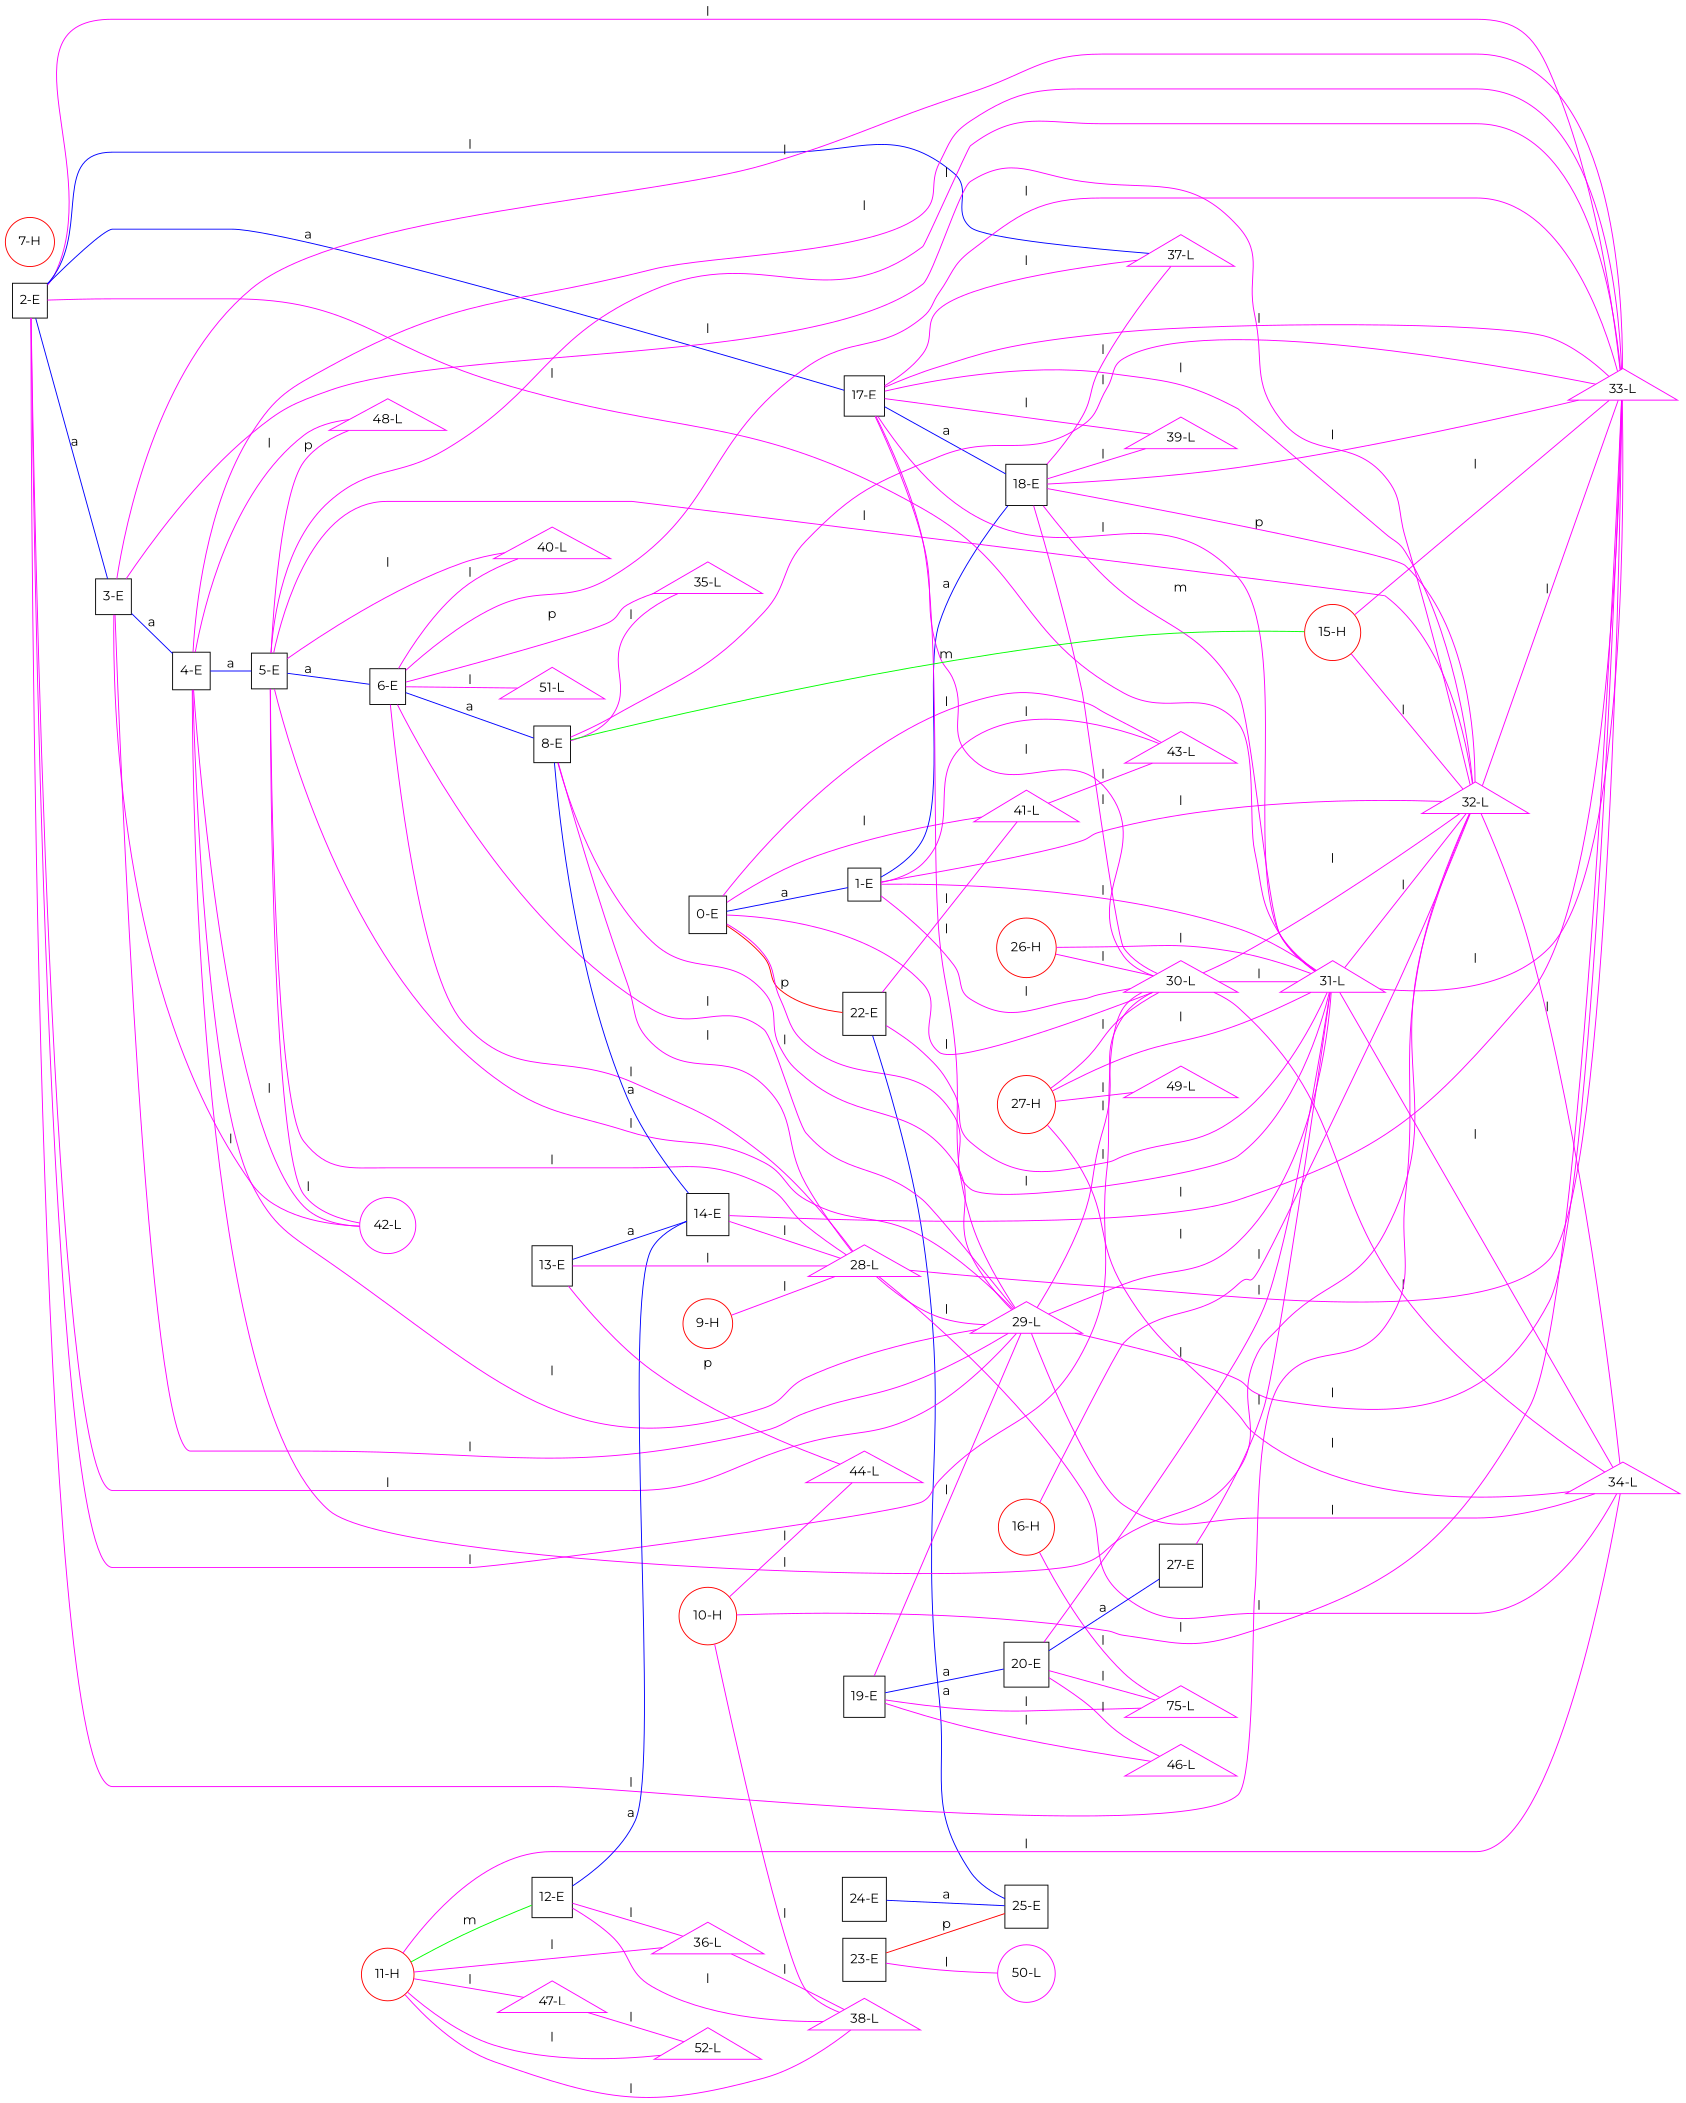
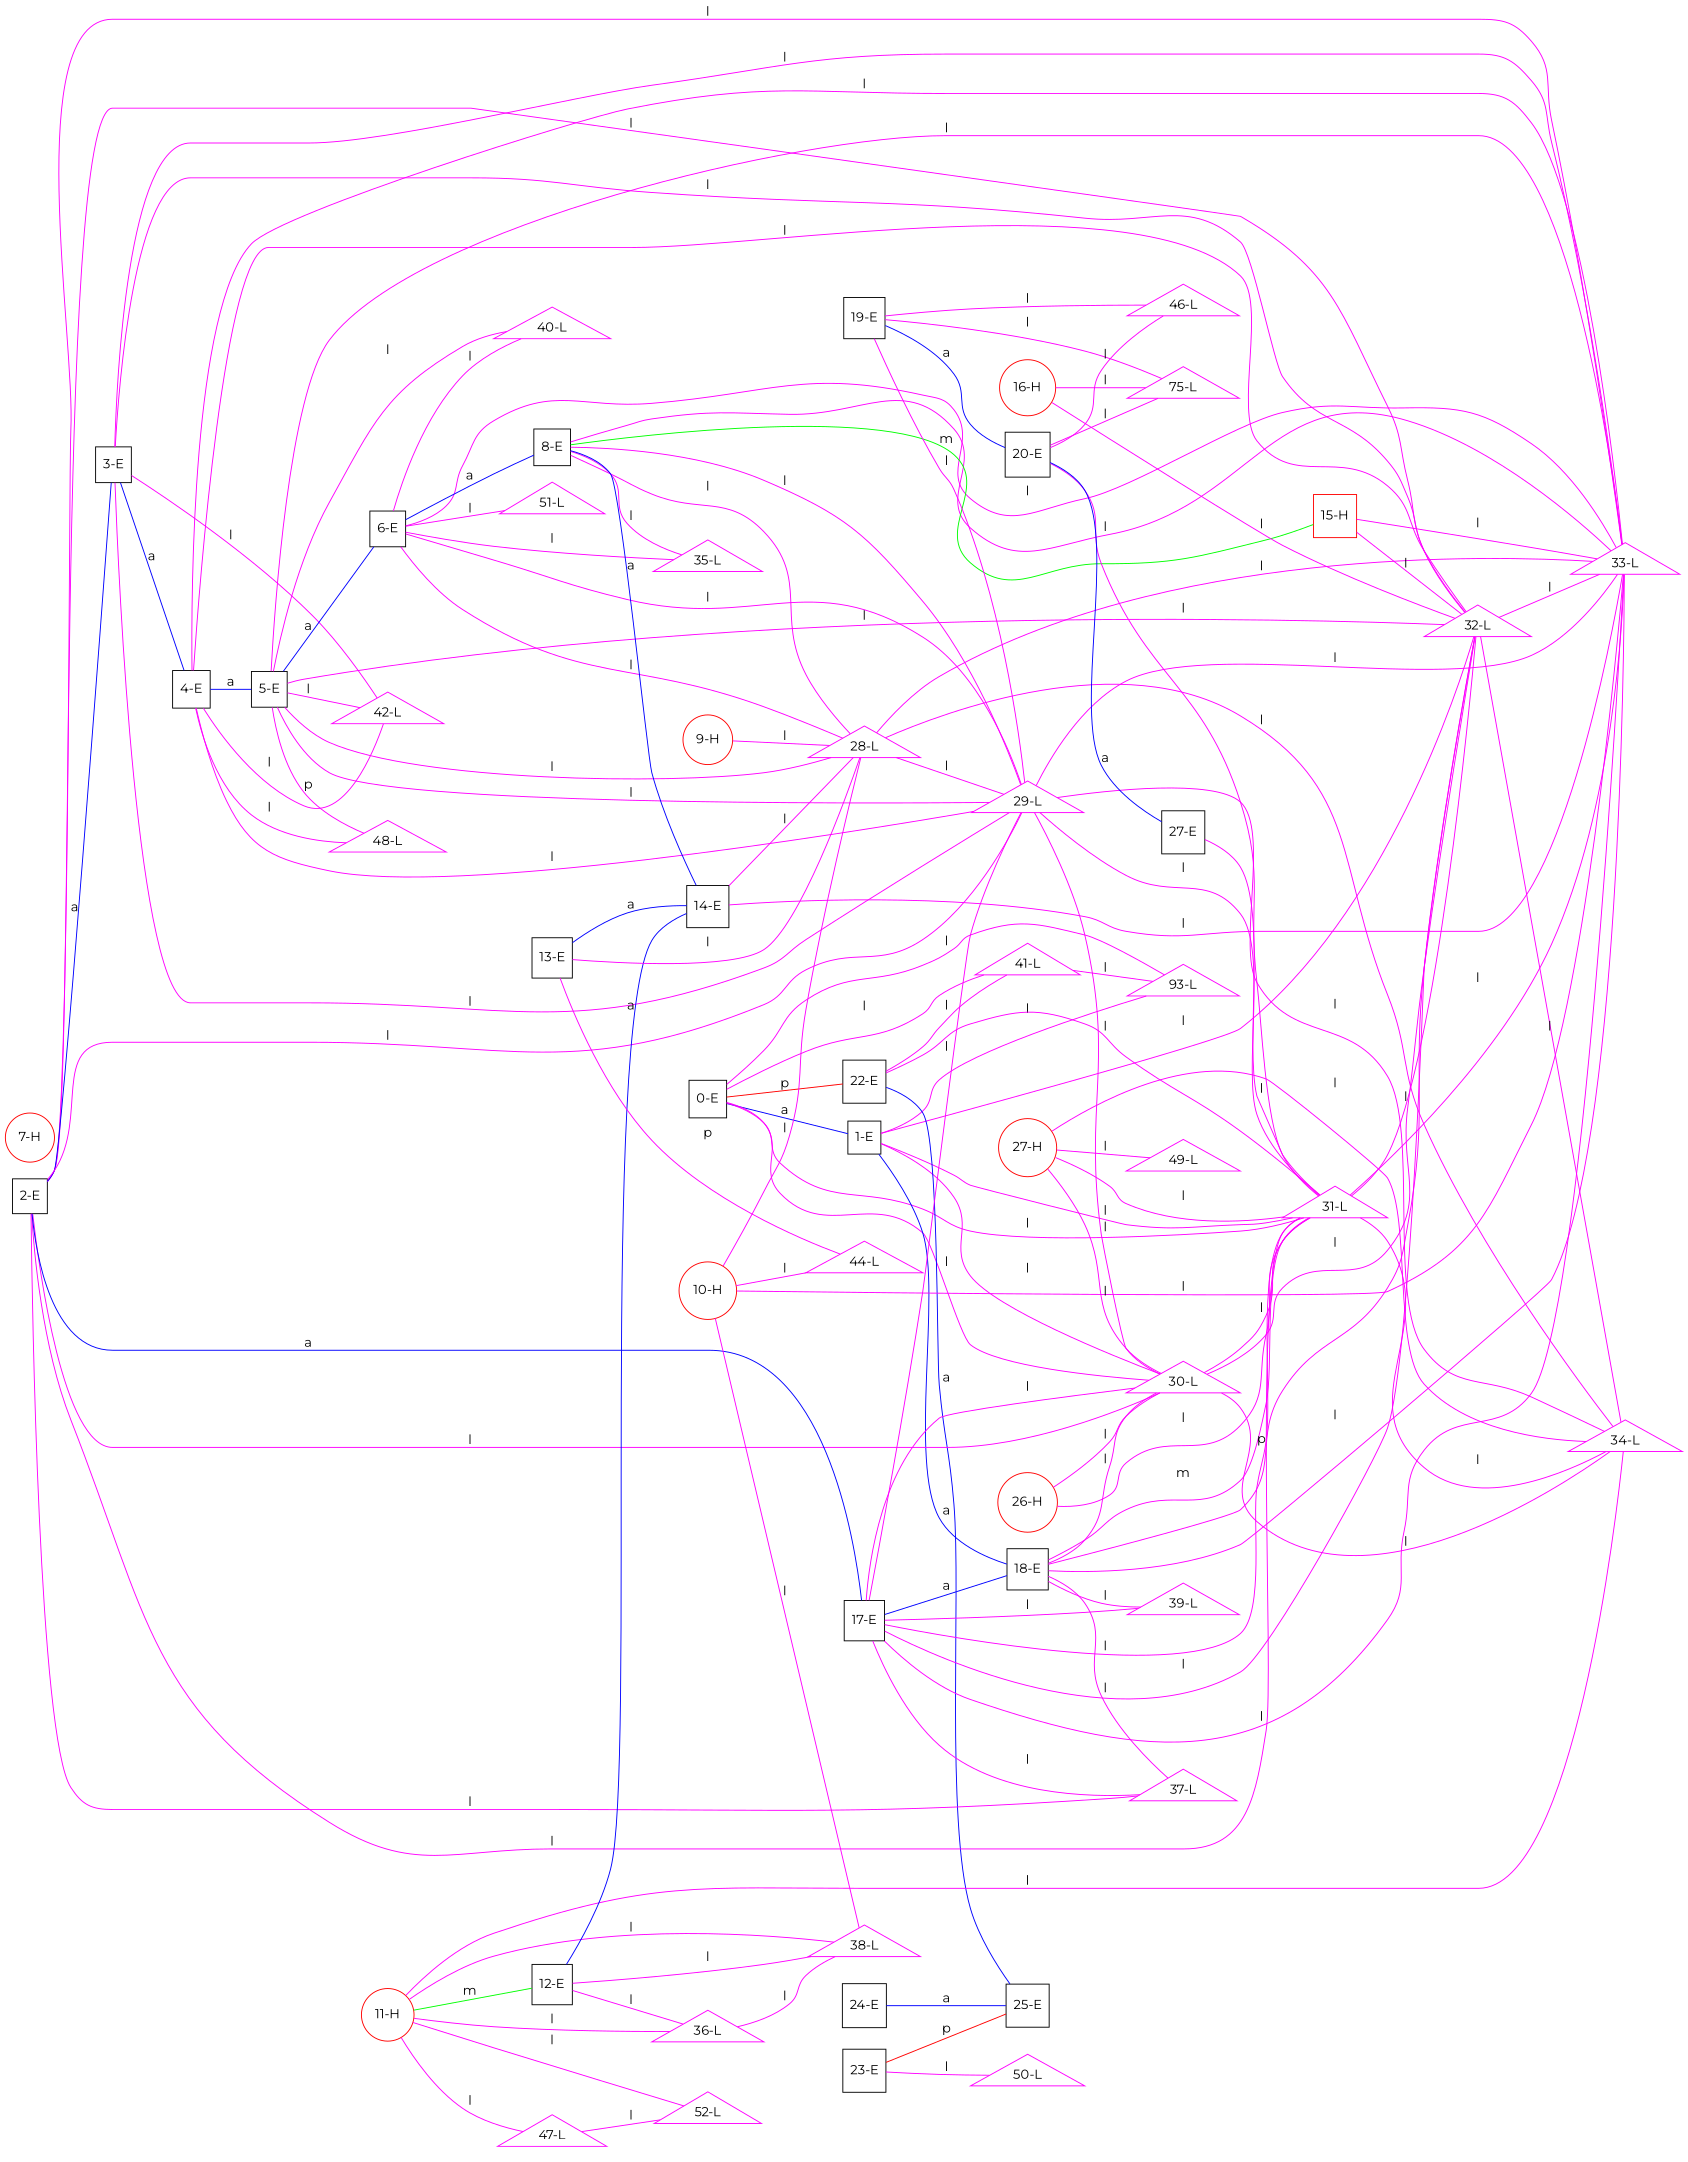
(577, 152) -> (271, 1810)
(552, 615) -> (552, 539)
(1333, 632) -> (1335, 516)
(1181, 753) -> (1183, 985)
none -> (805, 1018)
(388, 1226) -> (388, 713)
(1026, 1974) -> (1028, 2075)
